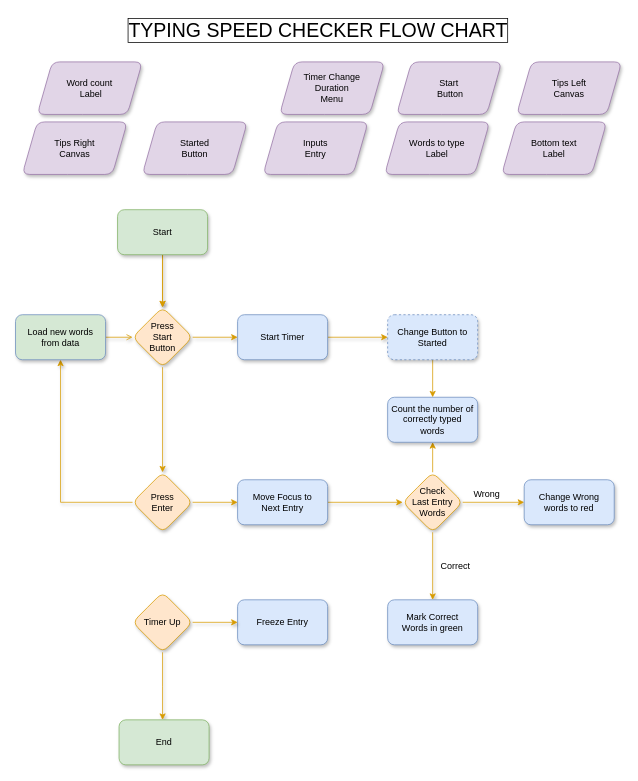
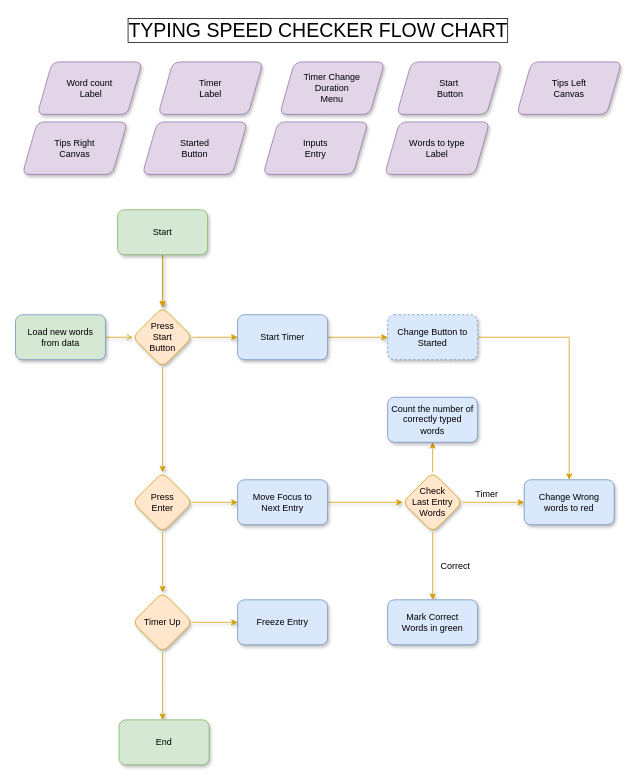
none -> (210, 88)
(554, 148) -> none
(432, 376) -> (569, 360)
(60, 470) -> (162, 559)
(487, 495) -> (487, 495)
